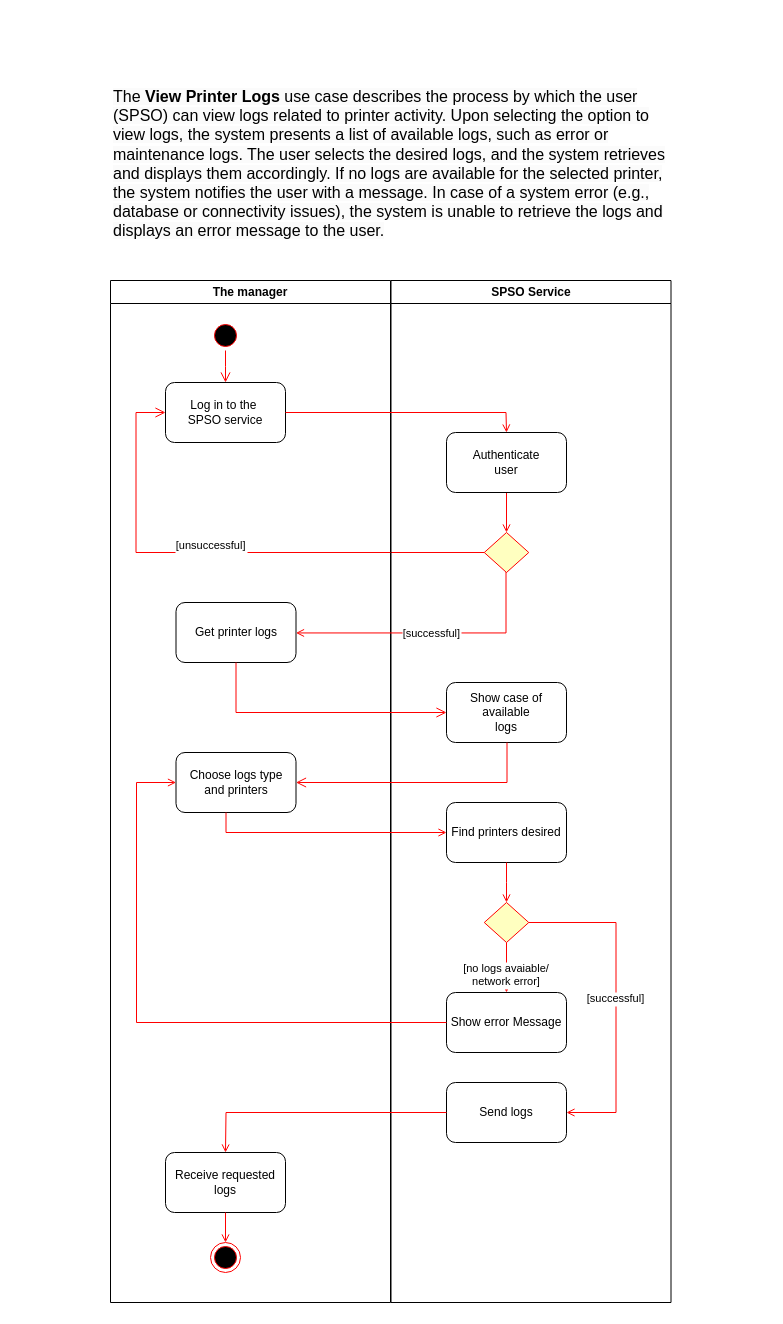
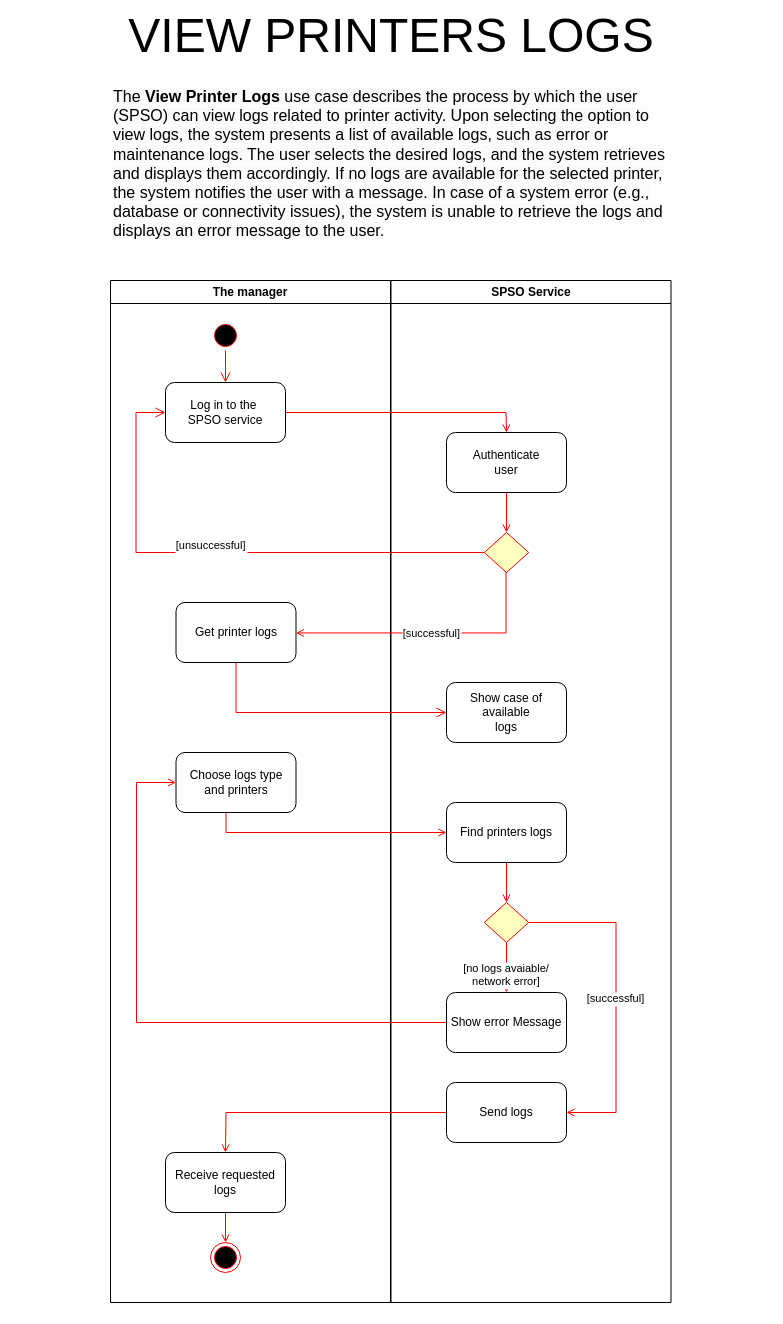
none -> (391, 36)
(423, 783) -> none
(507, 833) -> (507, 833)
